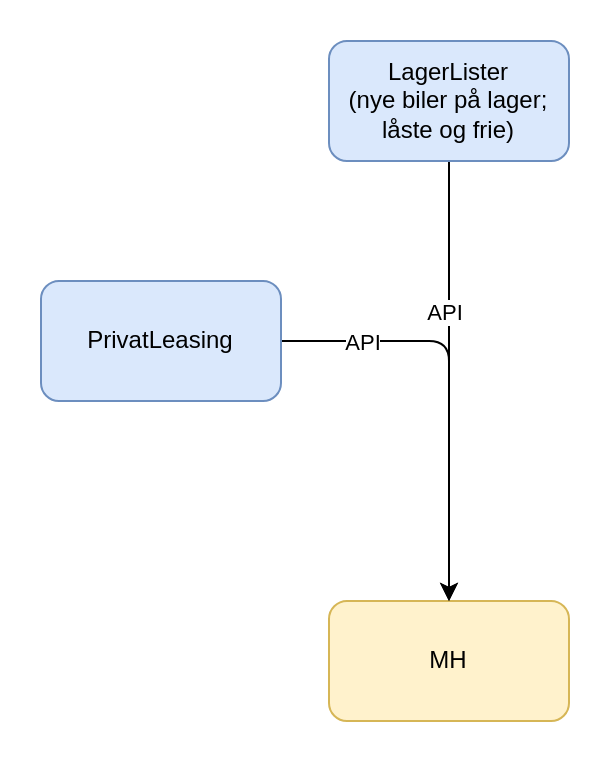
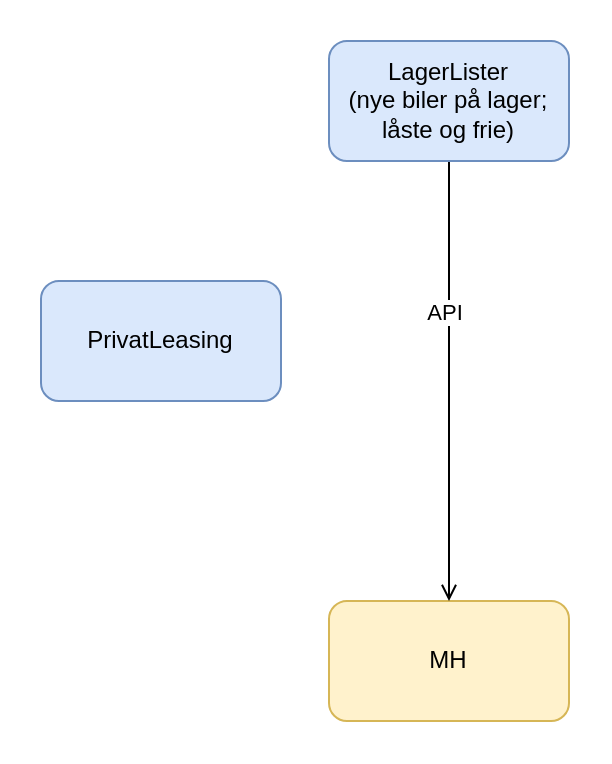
(363, 341) -> none
(449, 347) -> (449, 591)
